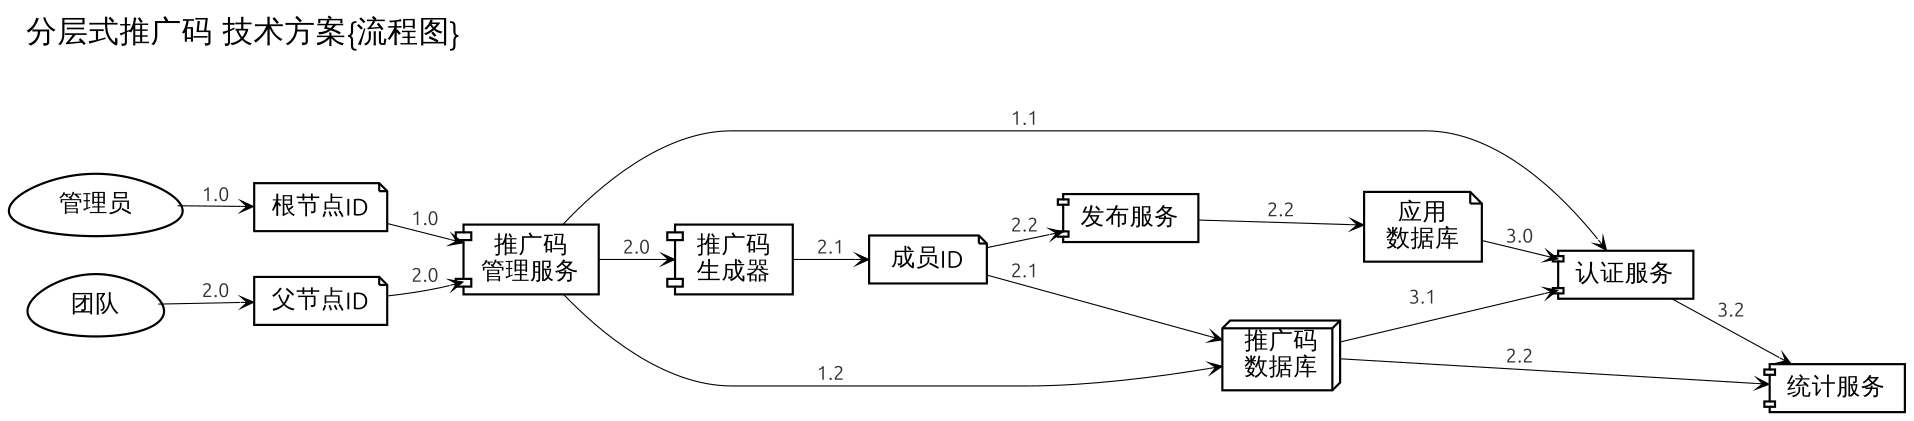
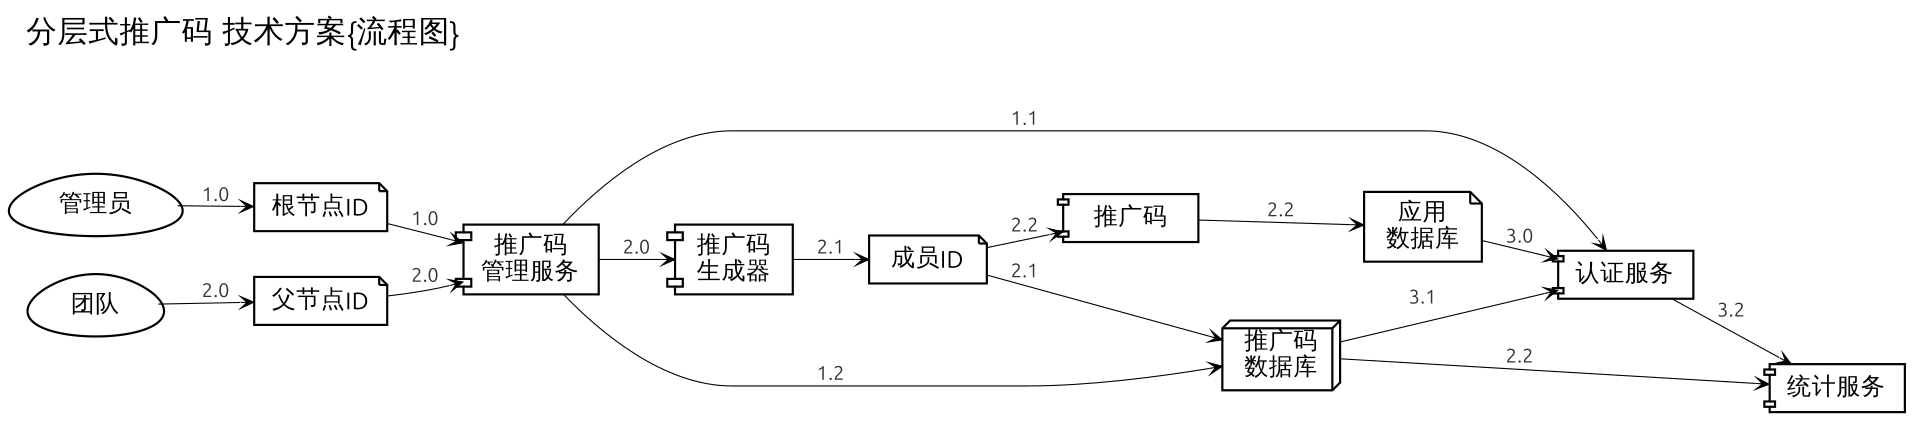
(1131, 218) -> (1131, 218)
